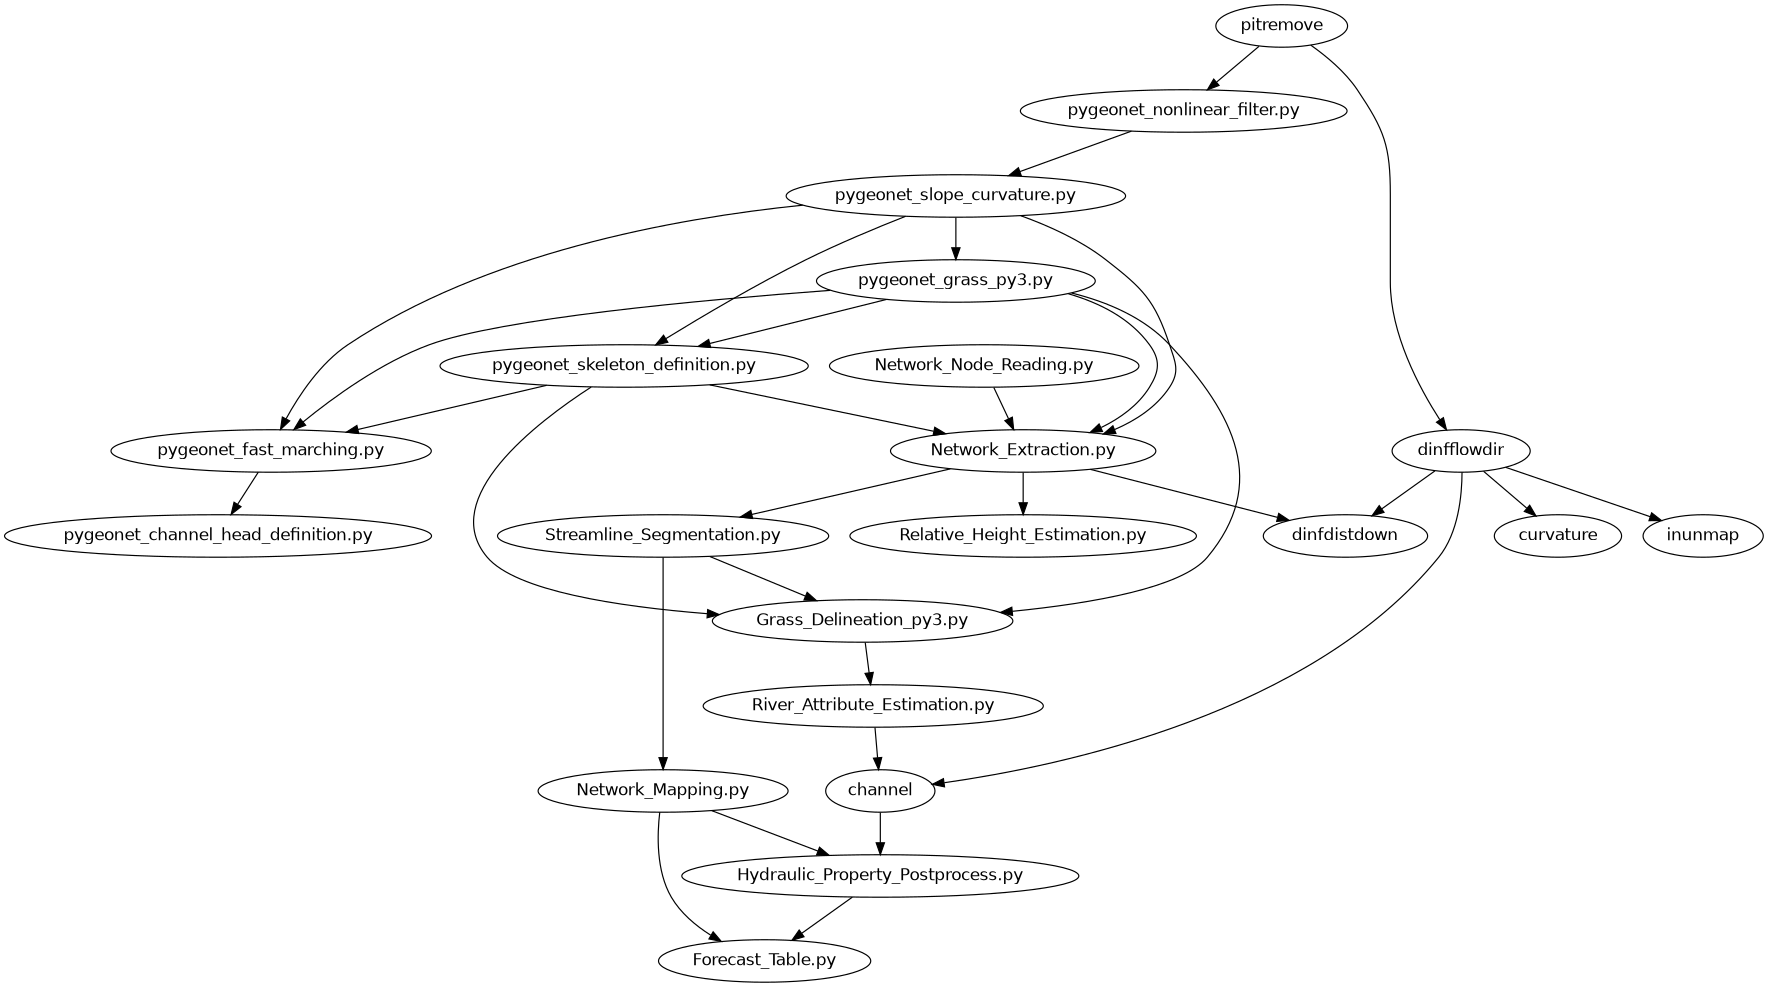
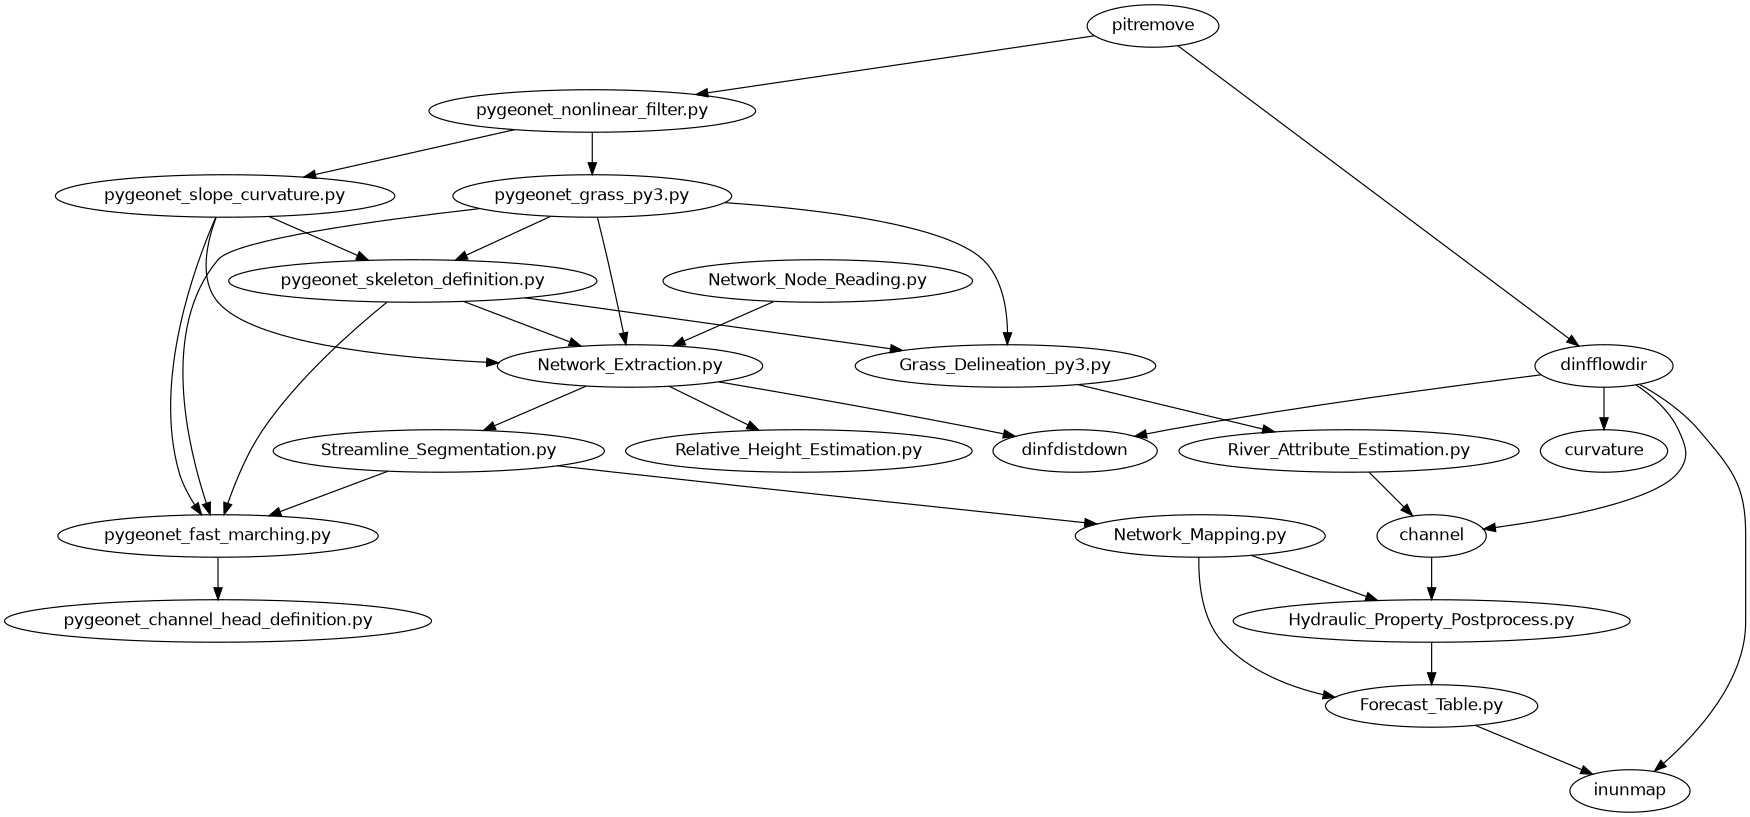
(956, 233) -> (592, 148)
(758, 576) -> (334, 491)
none -> (1529, 748)
